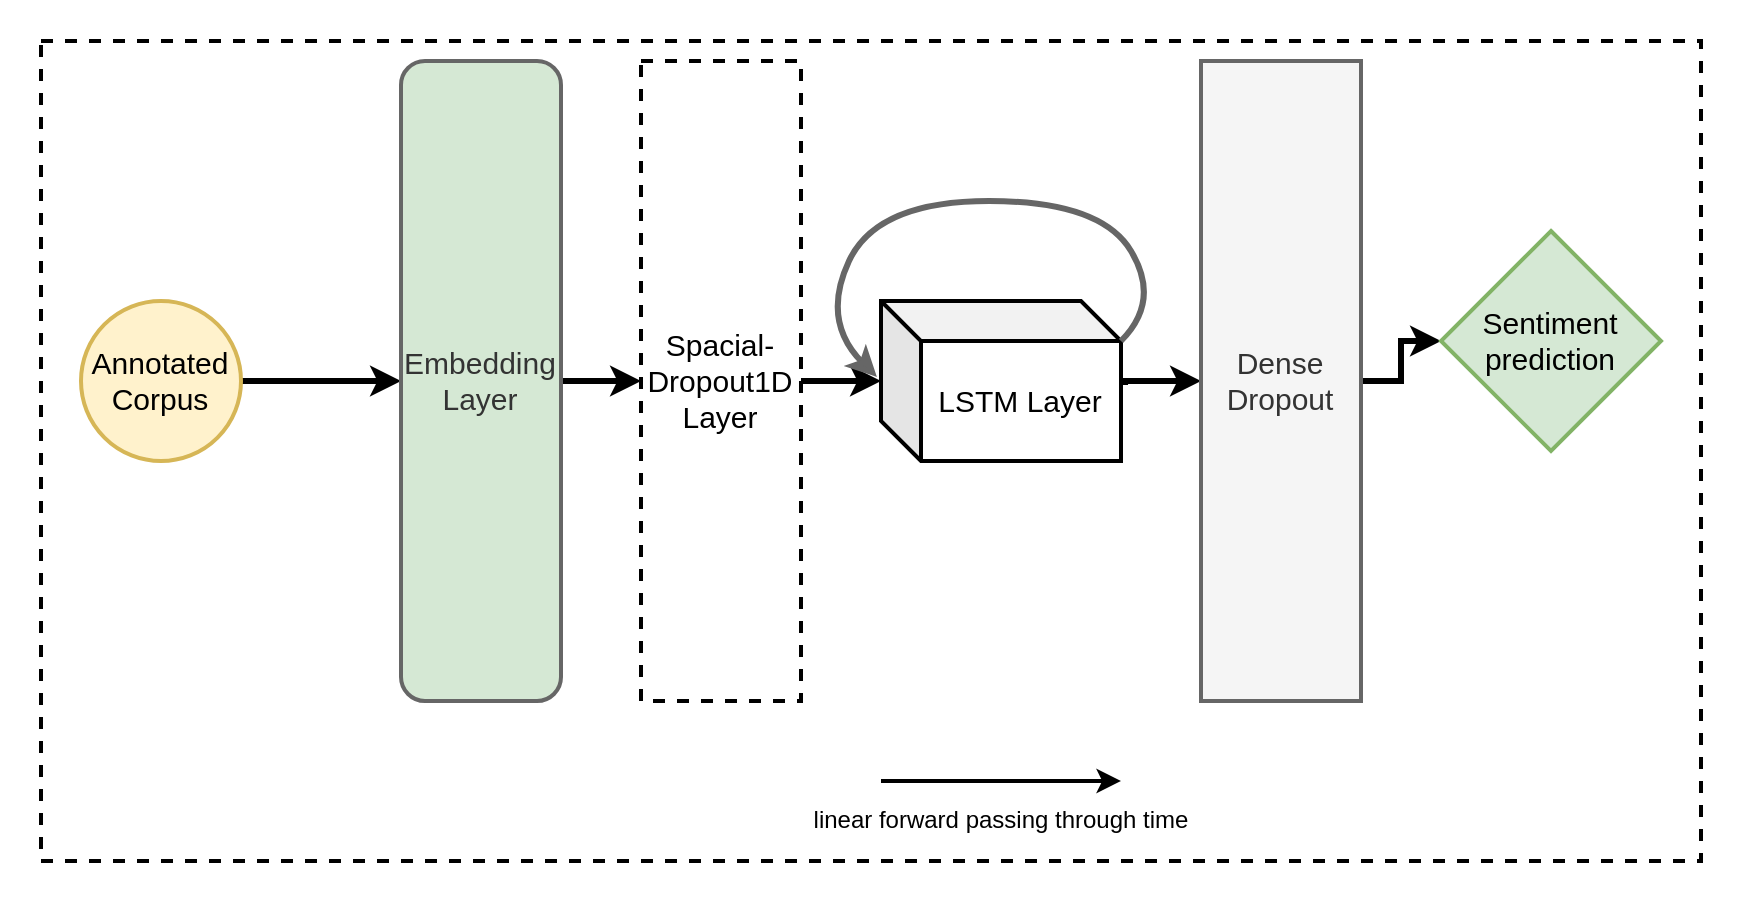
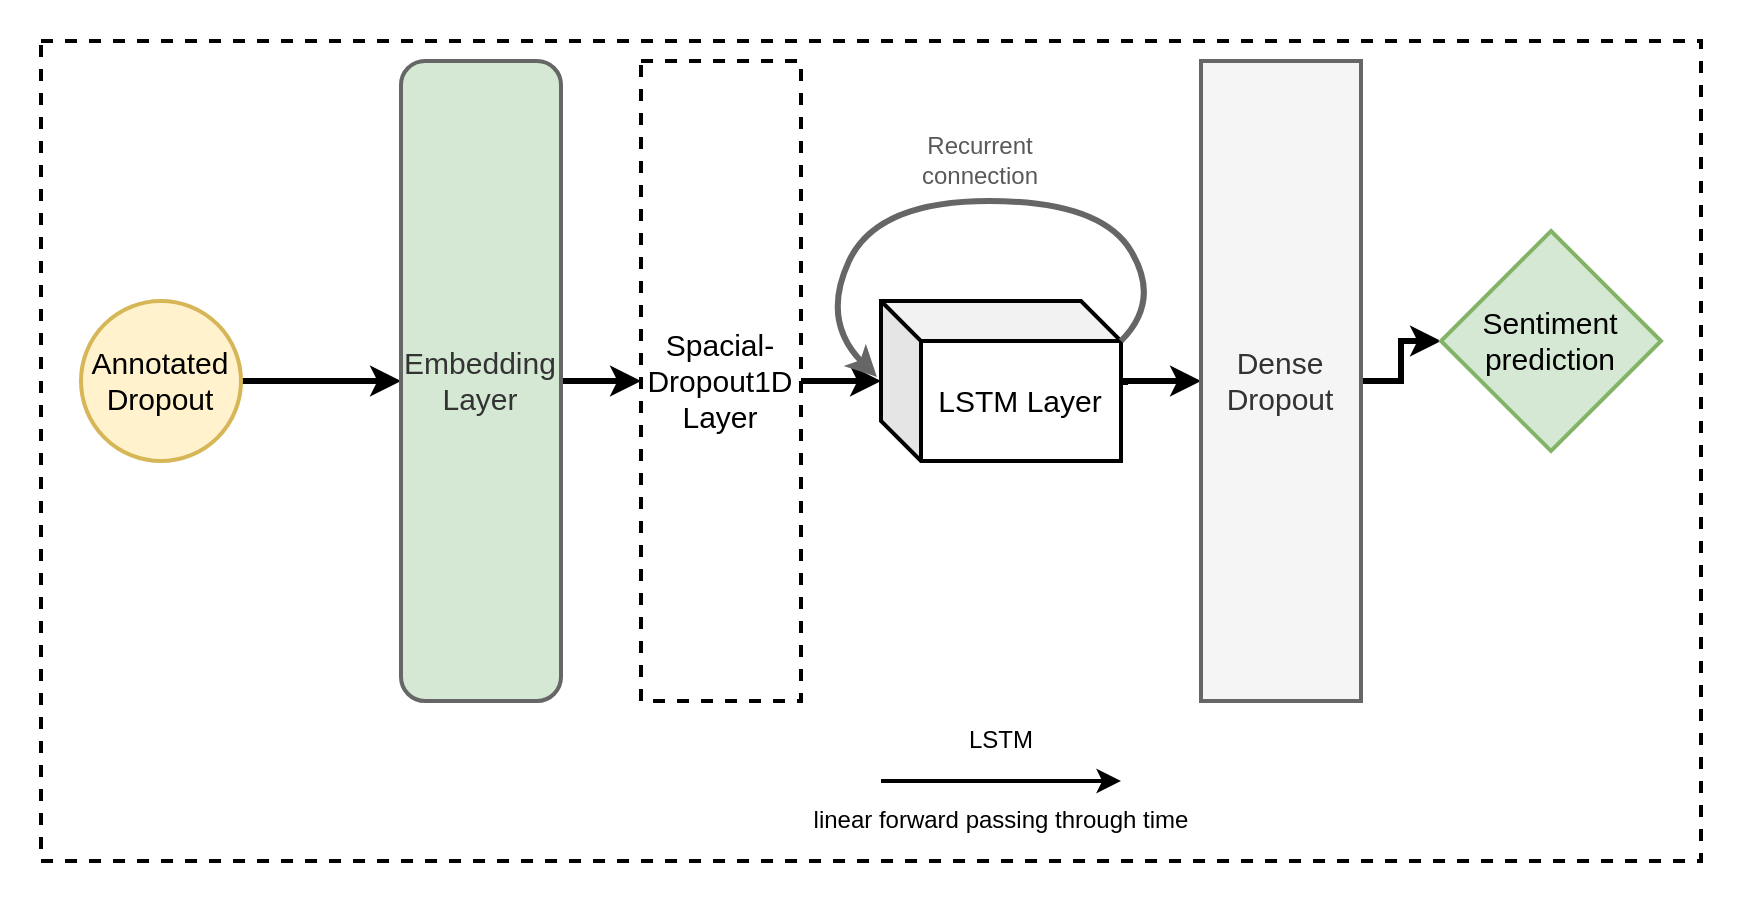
none -> (981, 161)
(161, 381) -> (161, 381)
none -> (1001, 741)
